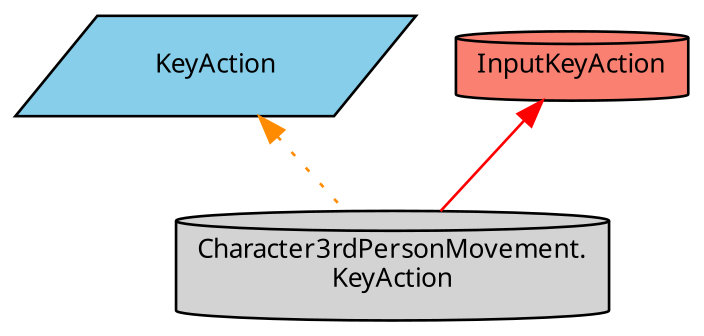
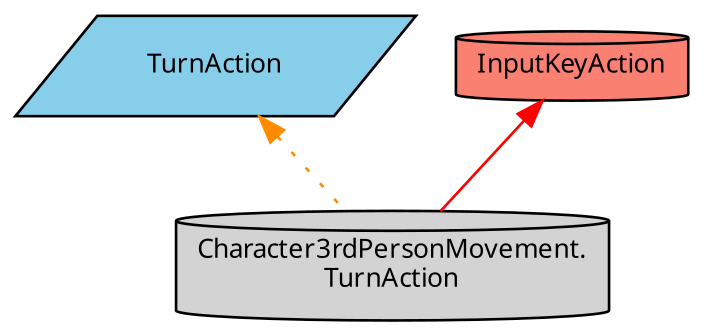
(216, 66) -> (216, 66)
(393, 266) -> (393, 266)
